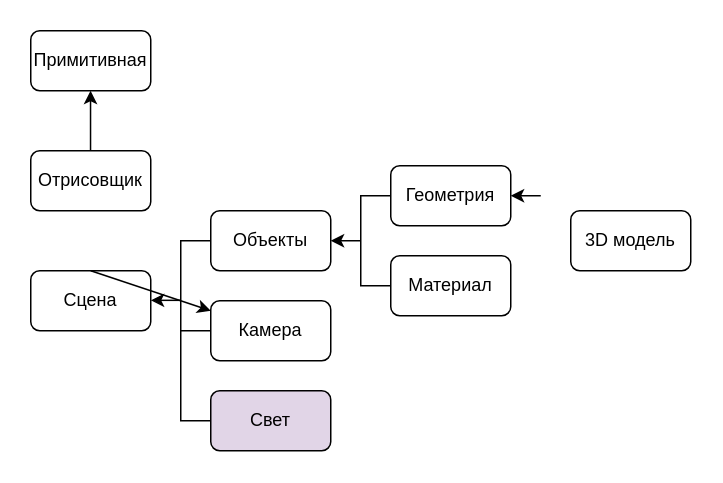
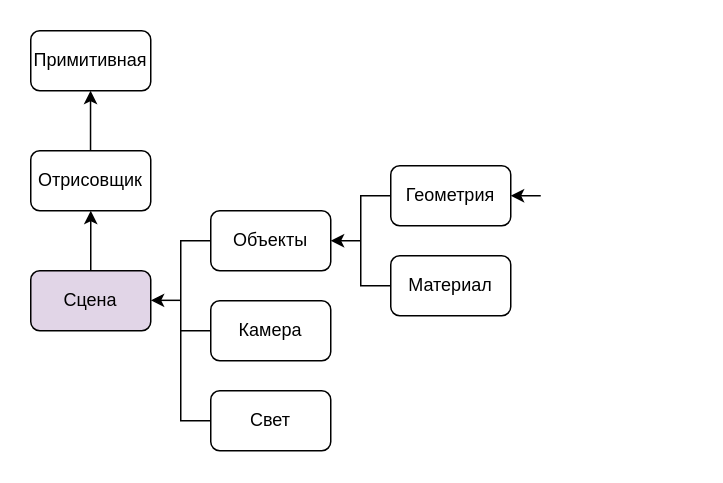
(631, 241) -> none
(130, 284) -> (91, 246)
(91, 301) -> (91, 301)
(271, 421) -> (271, 421)
